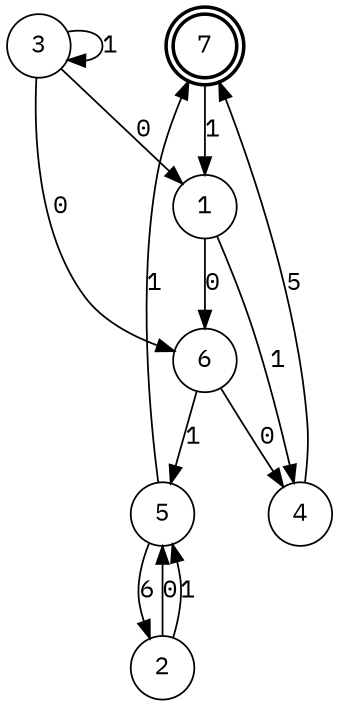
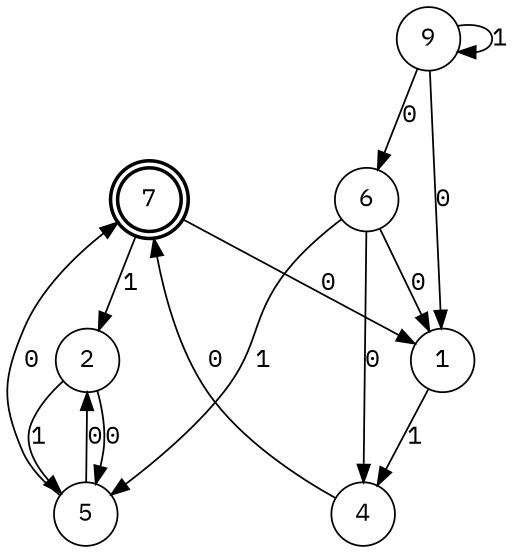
(39, 46) -> (429, 39)
(213, 130) -> (329, 284)
none -> (121, 275)
(205, 275) -> (401, 272)
(155, 284) -> (32, 360)
(294, 284) -> (216, 360)
(148, 591) -> (96, 437)
